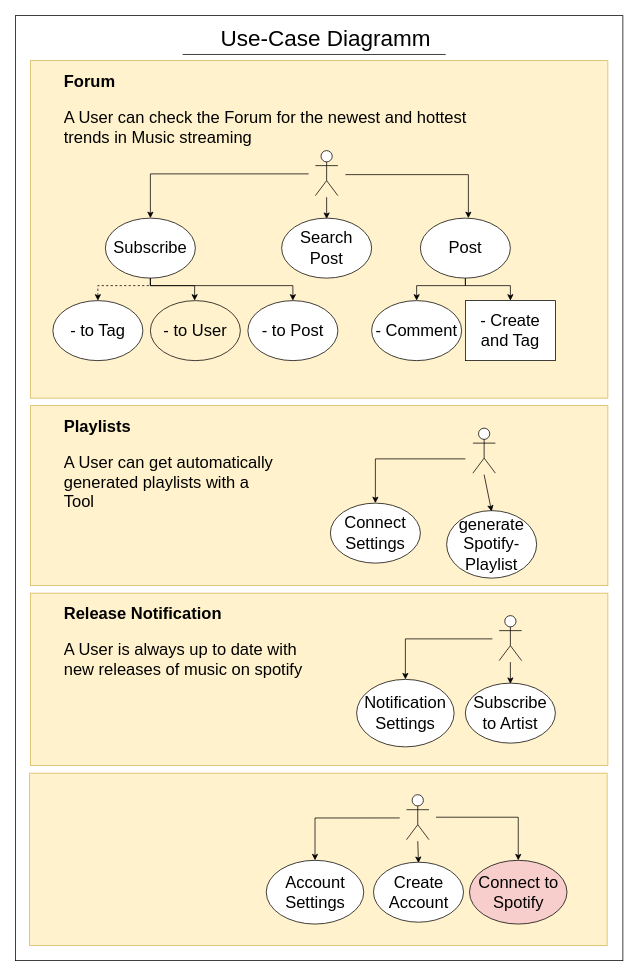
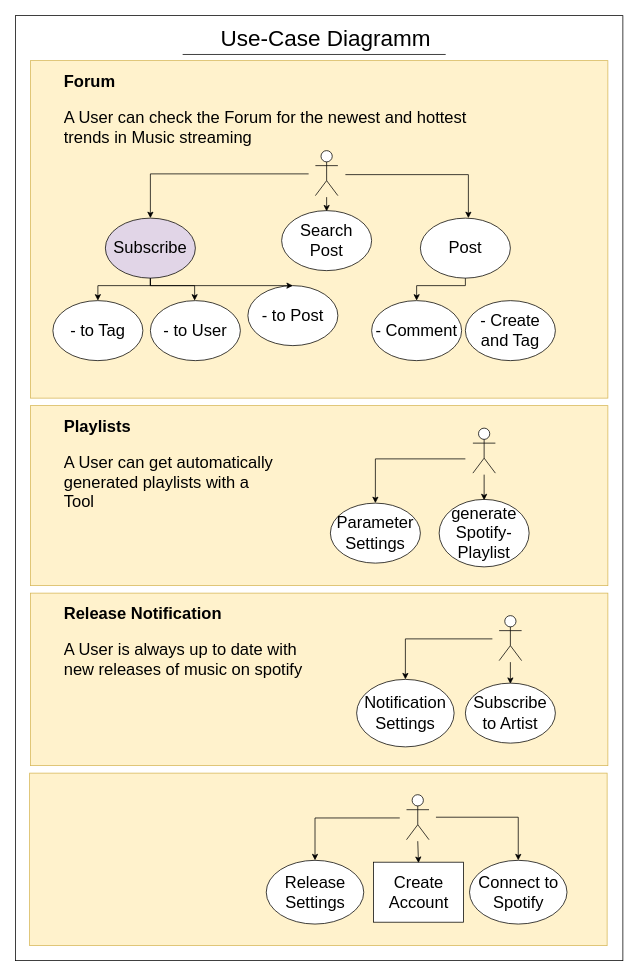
(150, 248) -> (150, 248)
(327, 248) -> (327, 240)
(119, 285) -> (119, 285)
(493, 285) -> none
(195, 330) -> (195, 330)
(293, 330) -> (293, 315)
(510, 330) -> (510, 330)
(375, 533) -> (375, 533)
(492, 544) -> (484, 533)
(315, 892) -> (315, 892)
(419, 892) -> (419, 892)
(518, 892) -> (518, 892)
